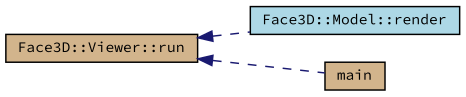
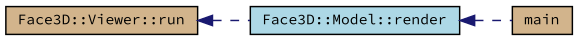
(269, 67) -> (493, 20)
